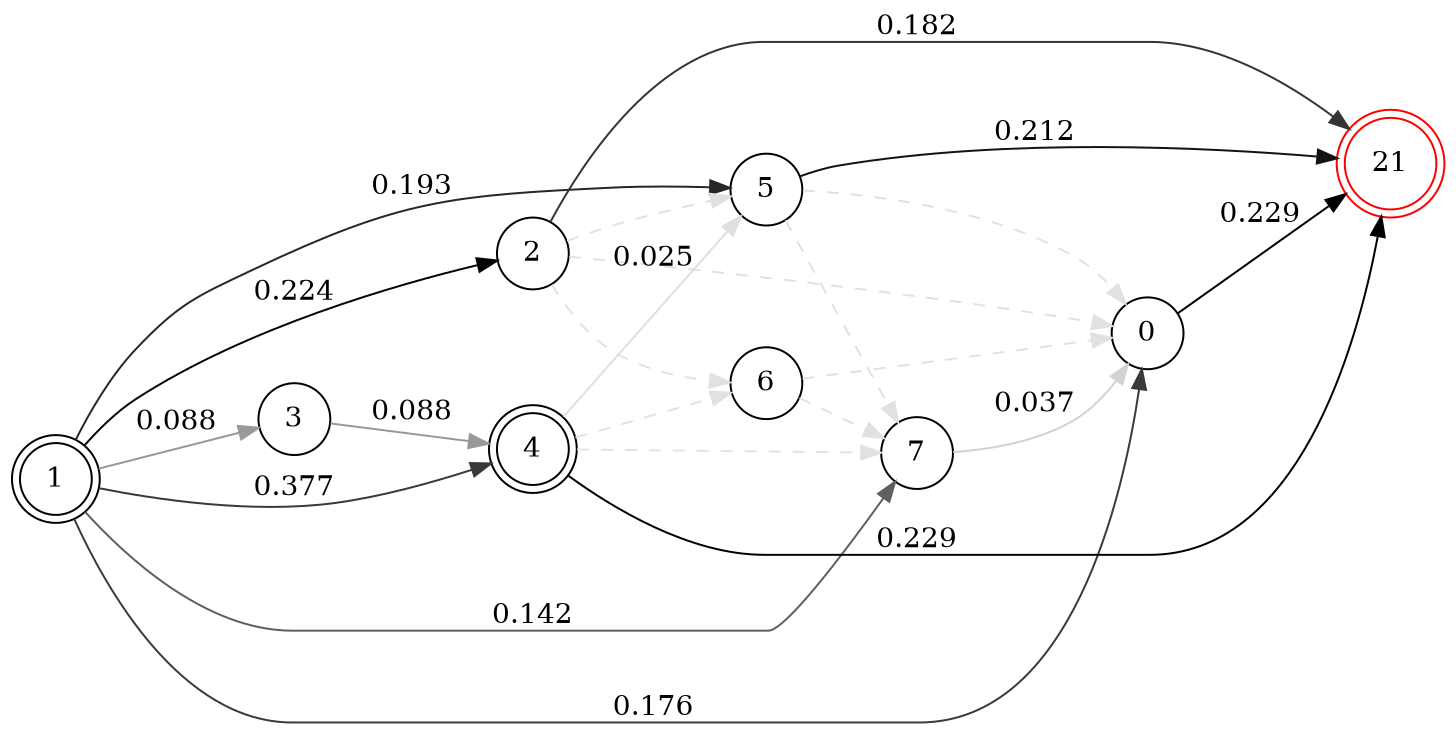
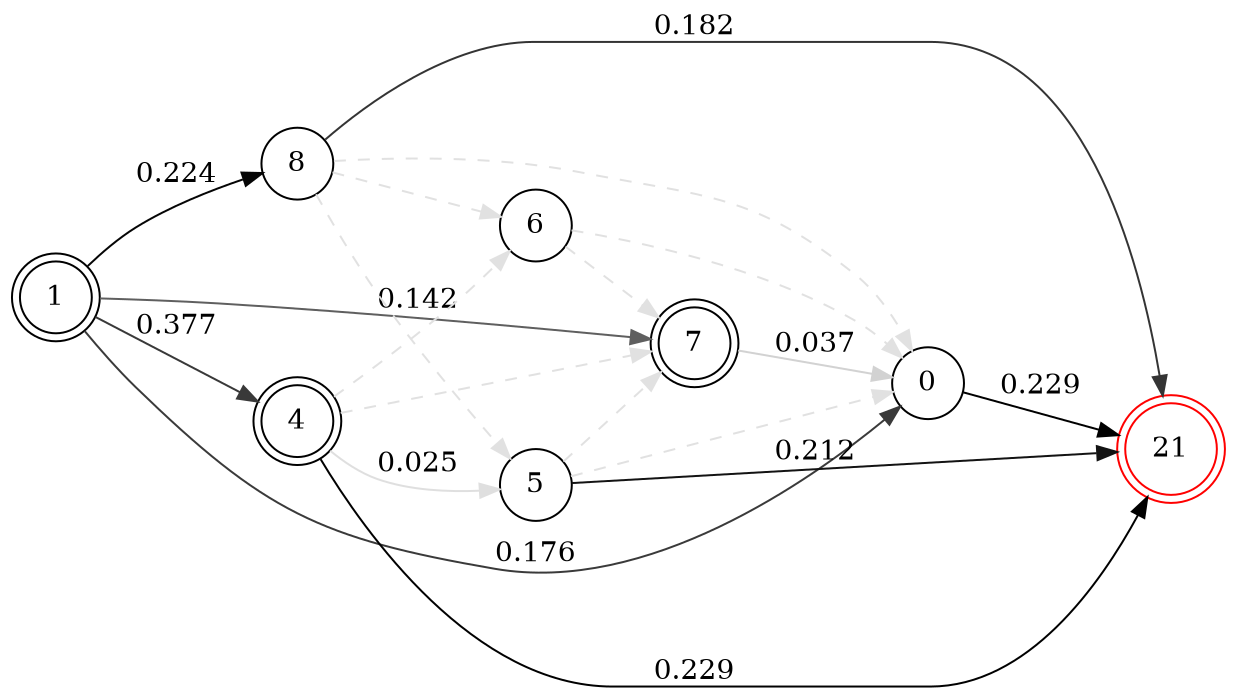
(353, 227) -> none
(533, 253) -> (297, 164)
(294, 419) -> none
(917, 453) -> (695, 343)
